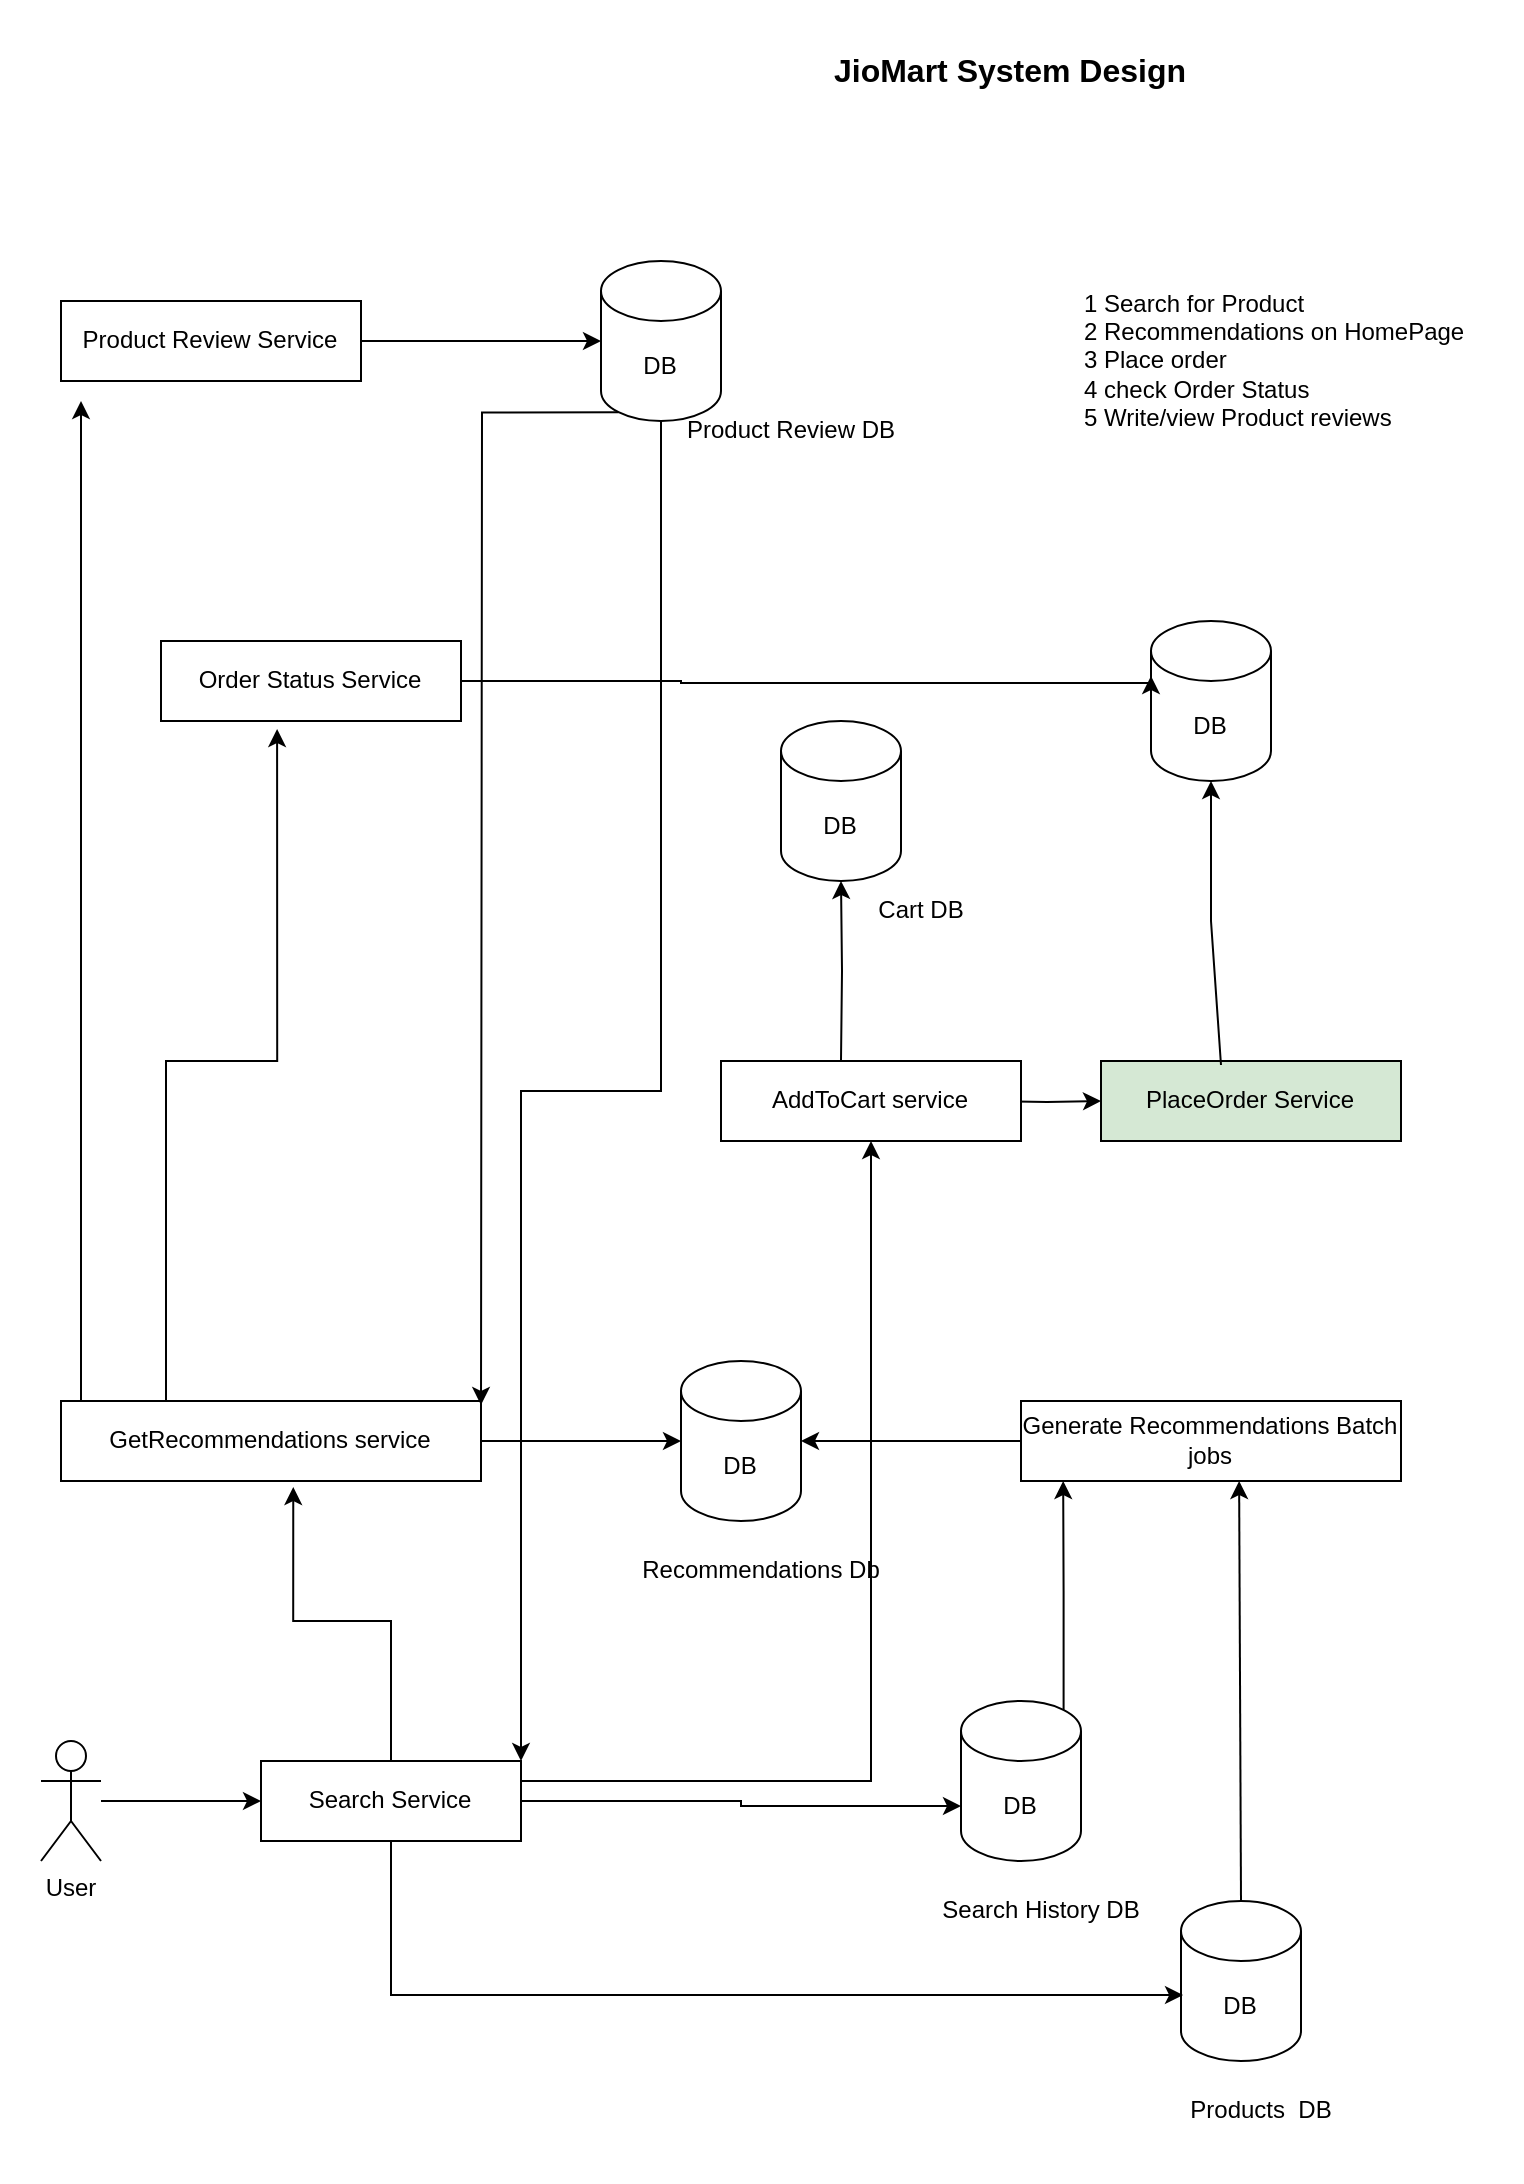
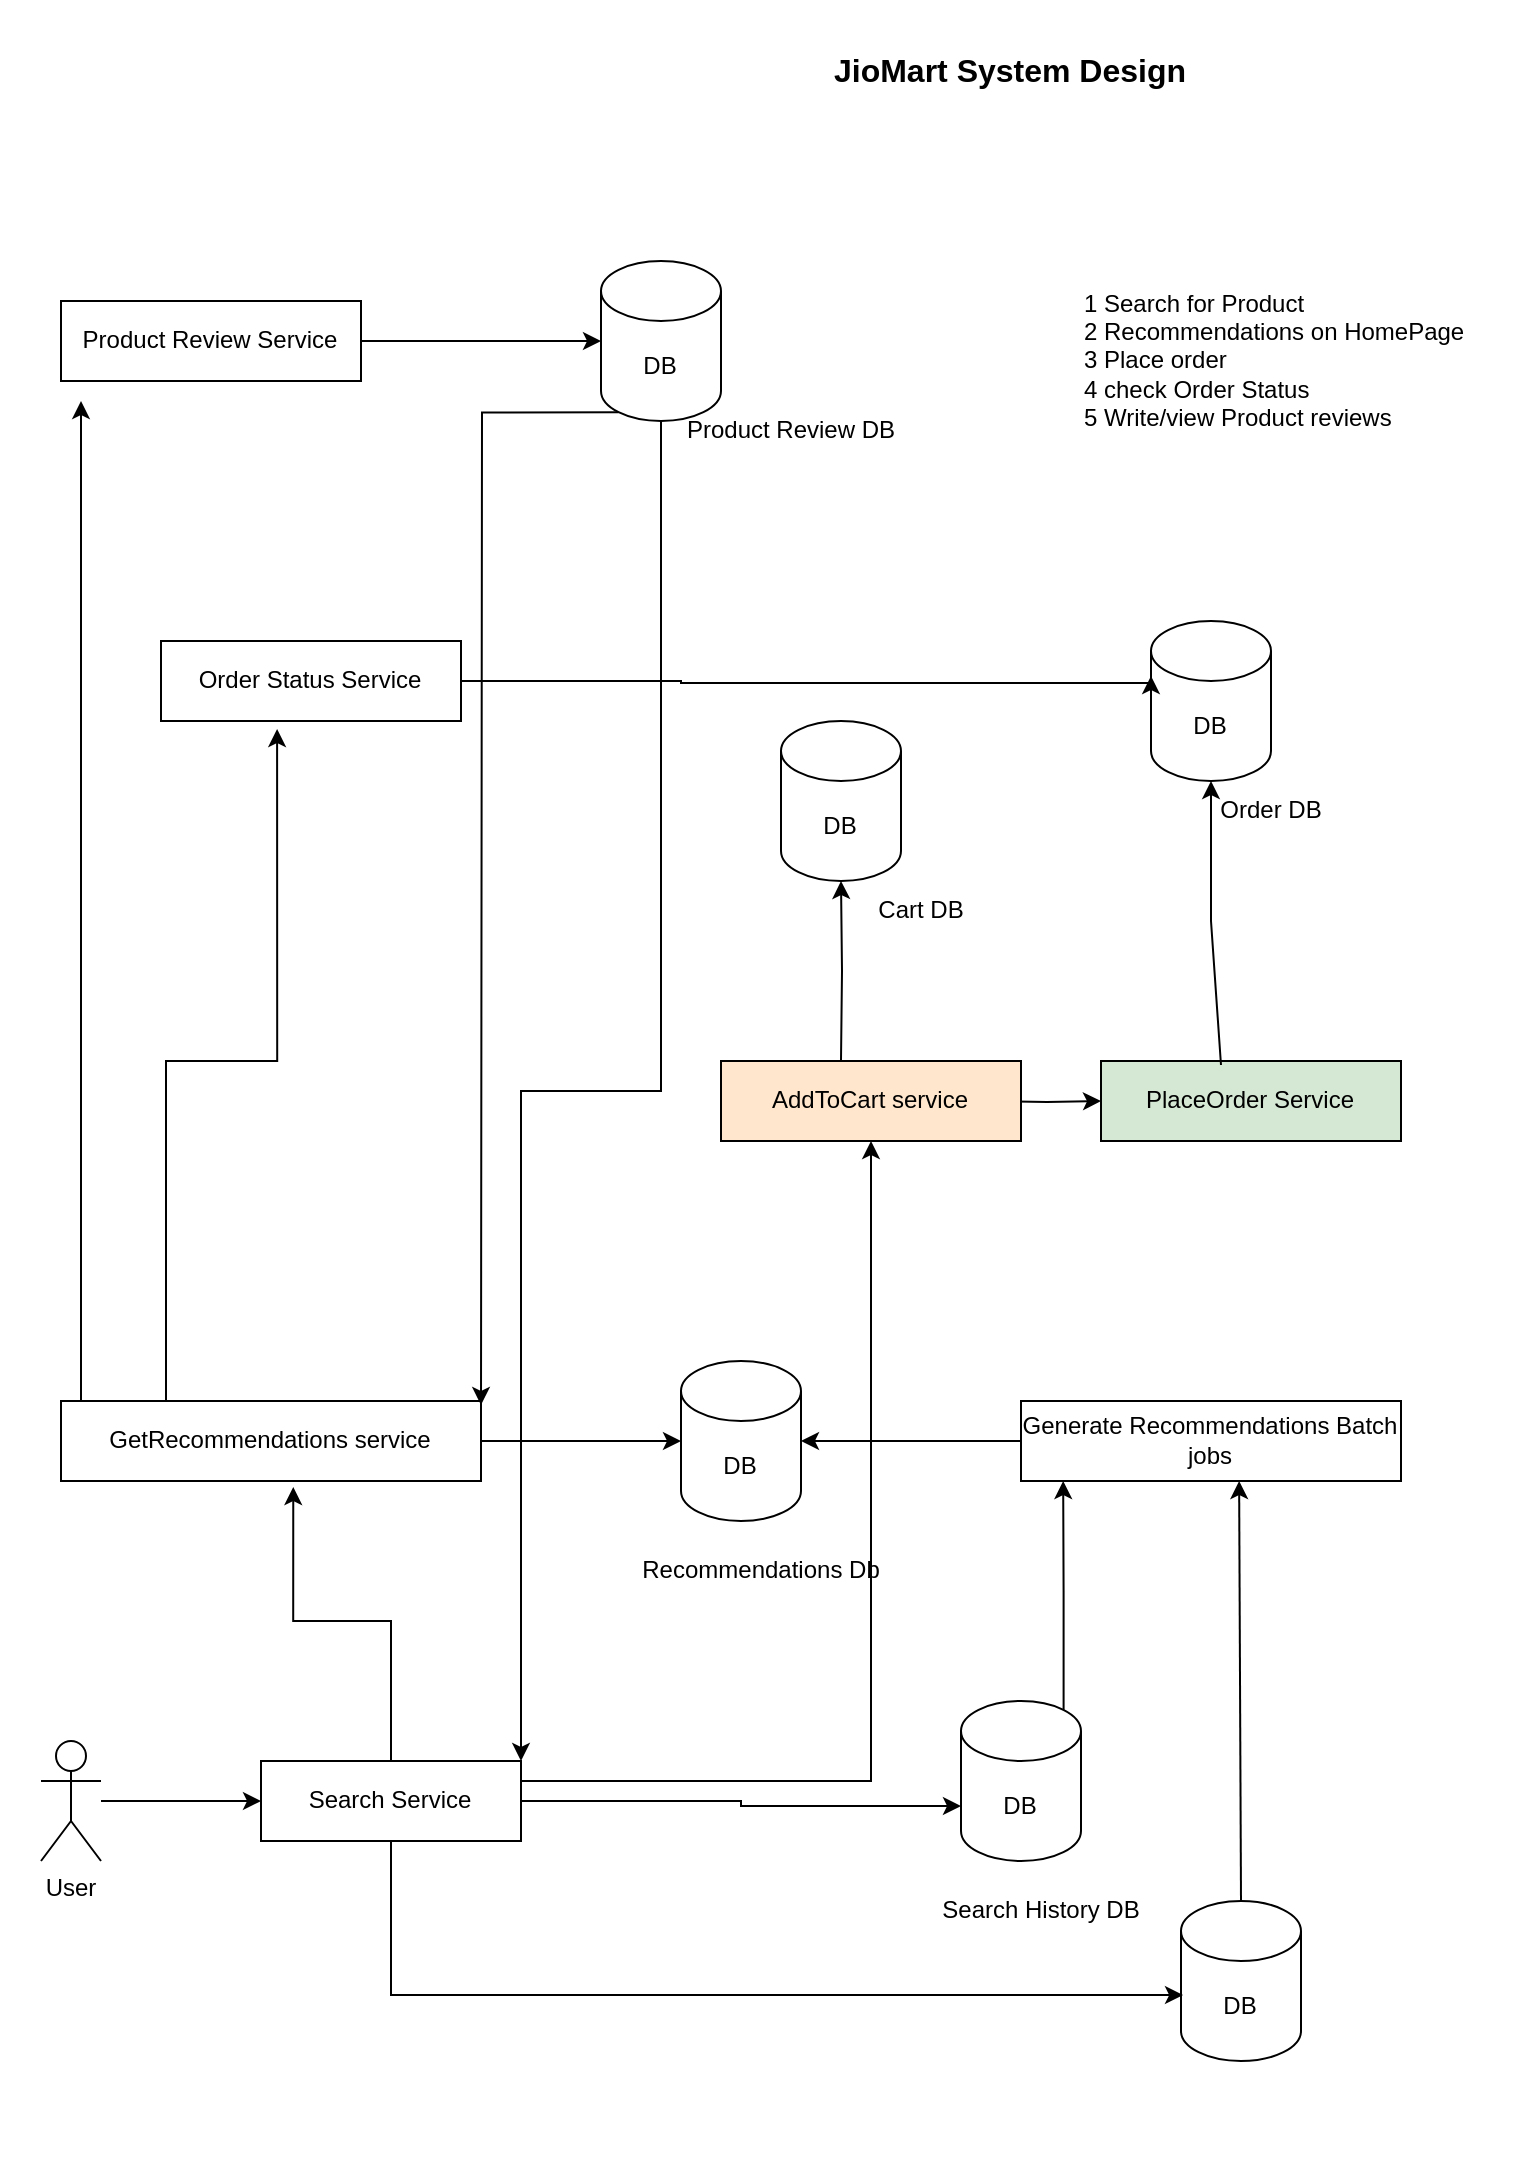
none -> (1271, 811)
(871, 1101) -> (871, 1101)
(1261, 2111) -> none
